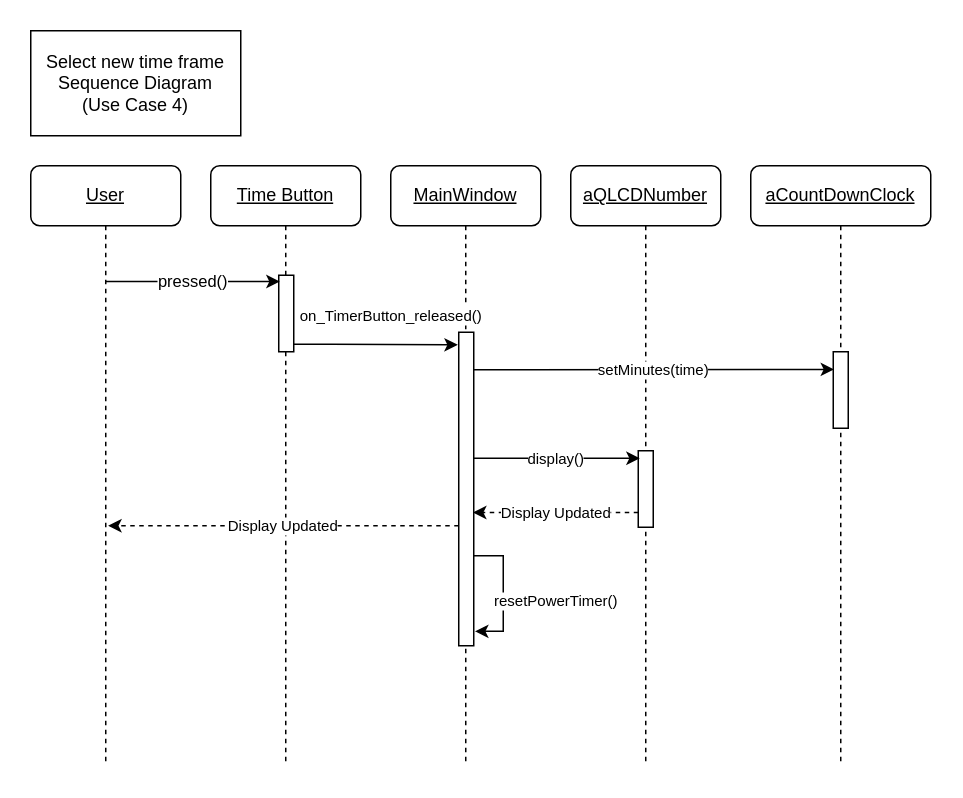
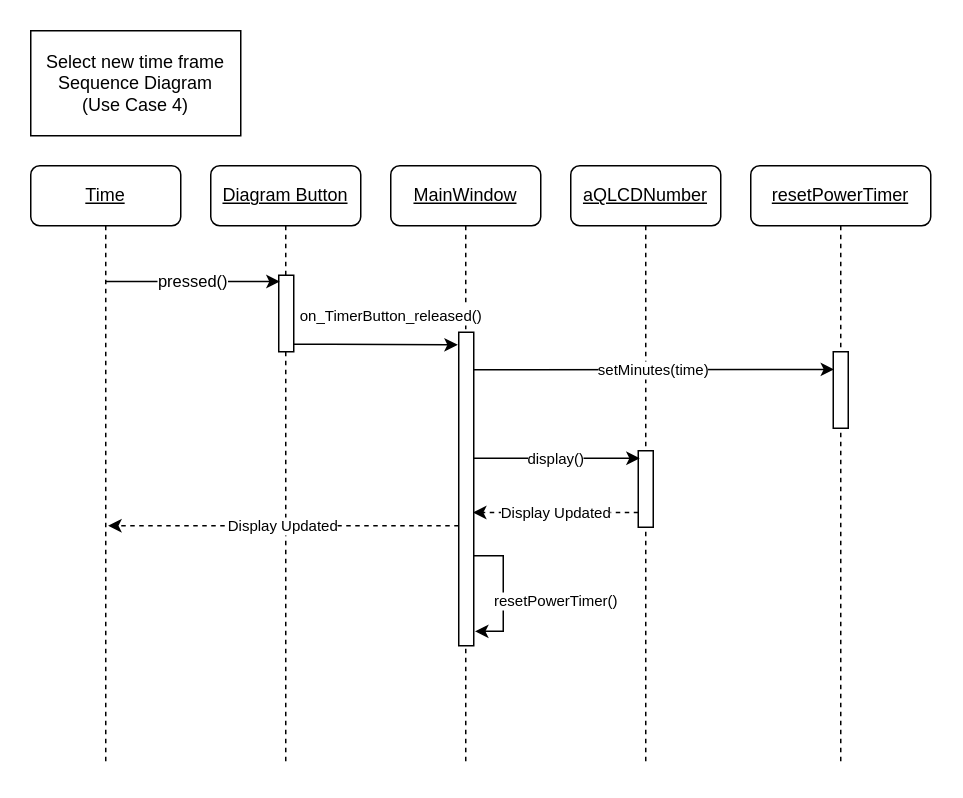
(106, 196) -> (106, 196)
(286, 196) -> (286, 196)
(841, 196) -> (841, 196)
